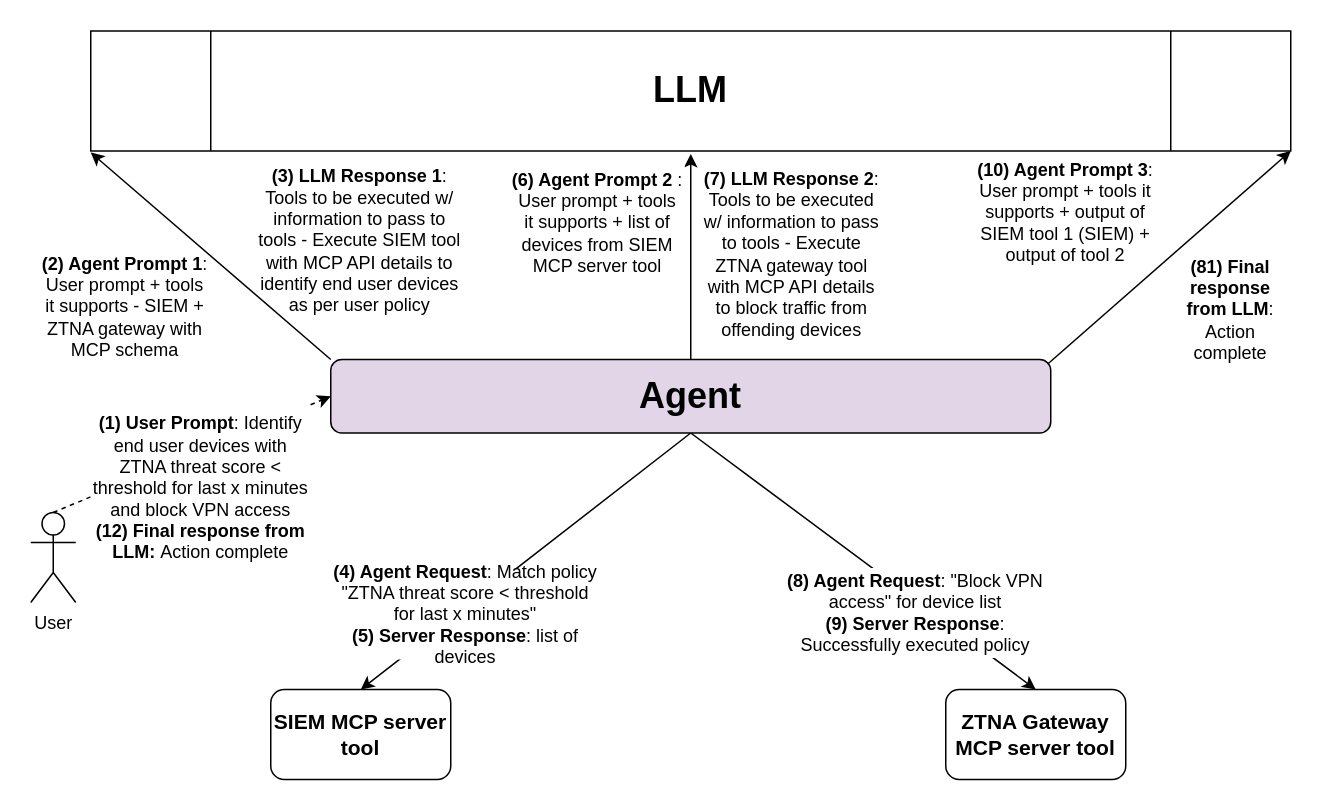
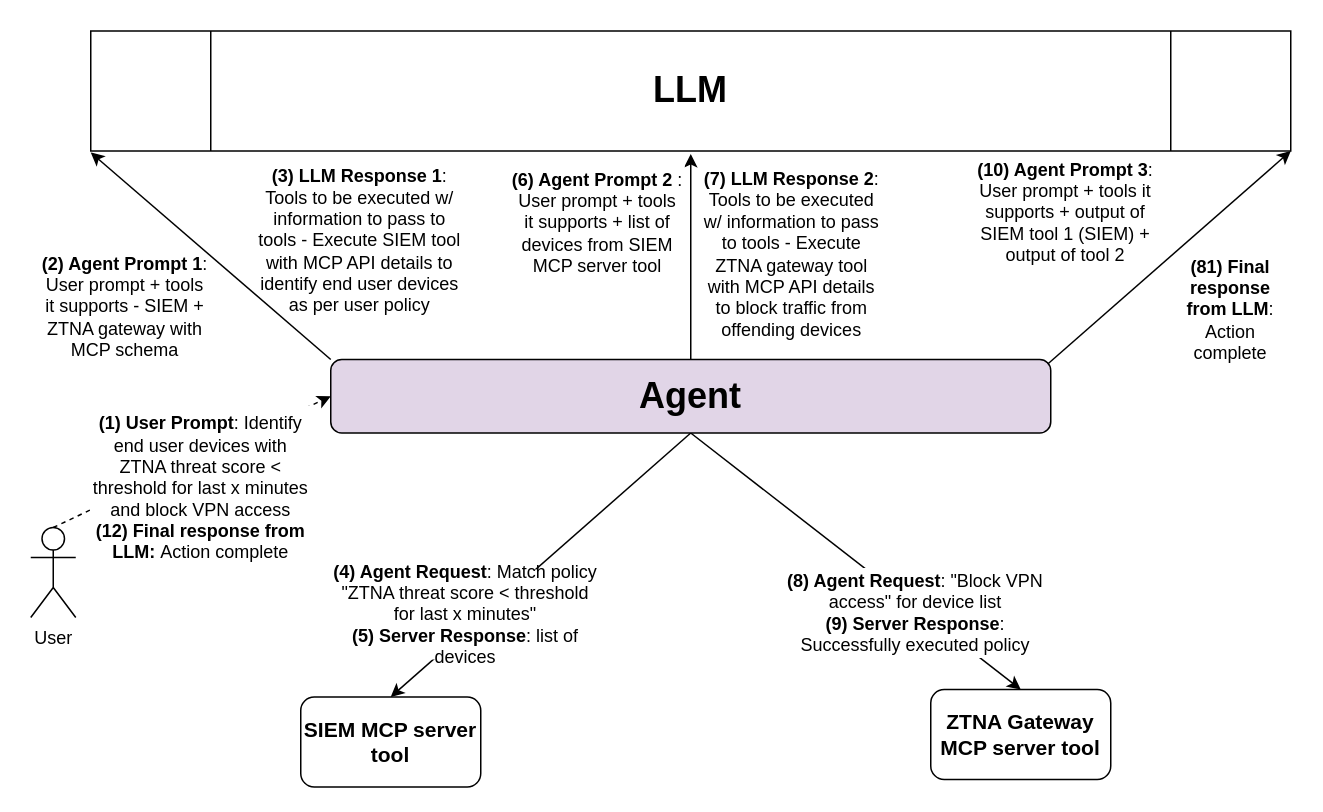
(53, 557) -> (53, 572)
(361, 734) -> (391, 742)
(1036, 734) -> (1021, 734)
